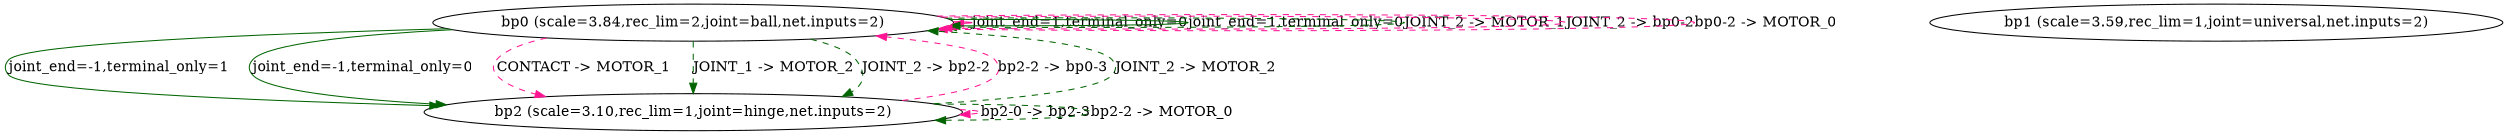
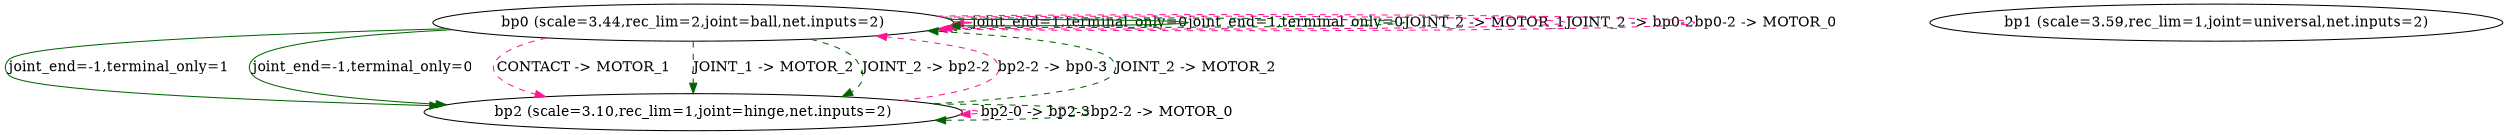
(693, 23) -> (693, 23)
